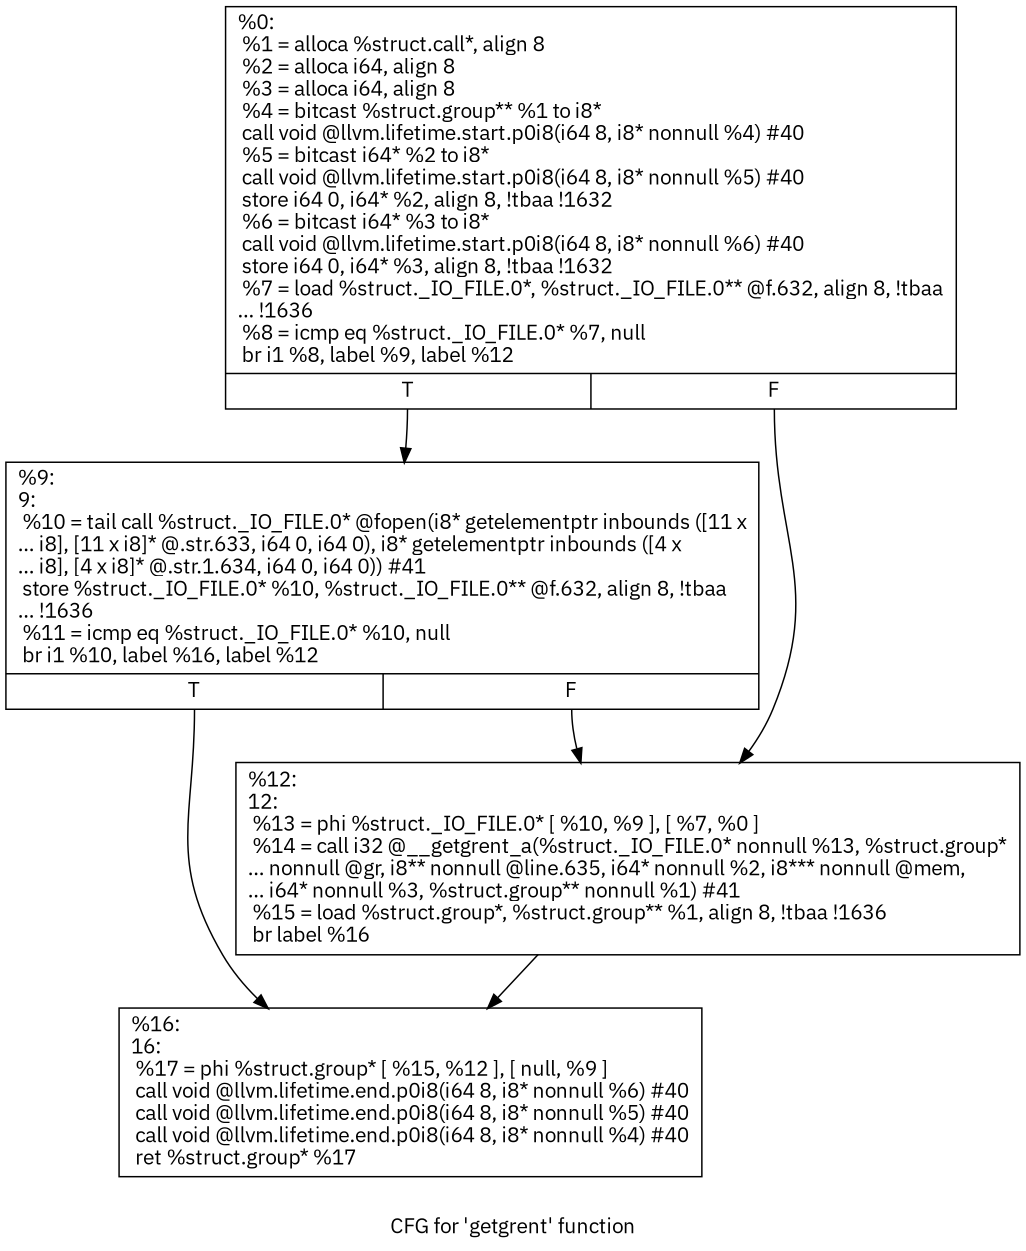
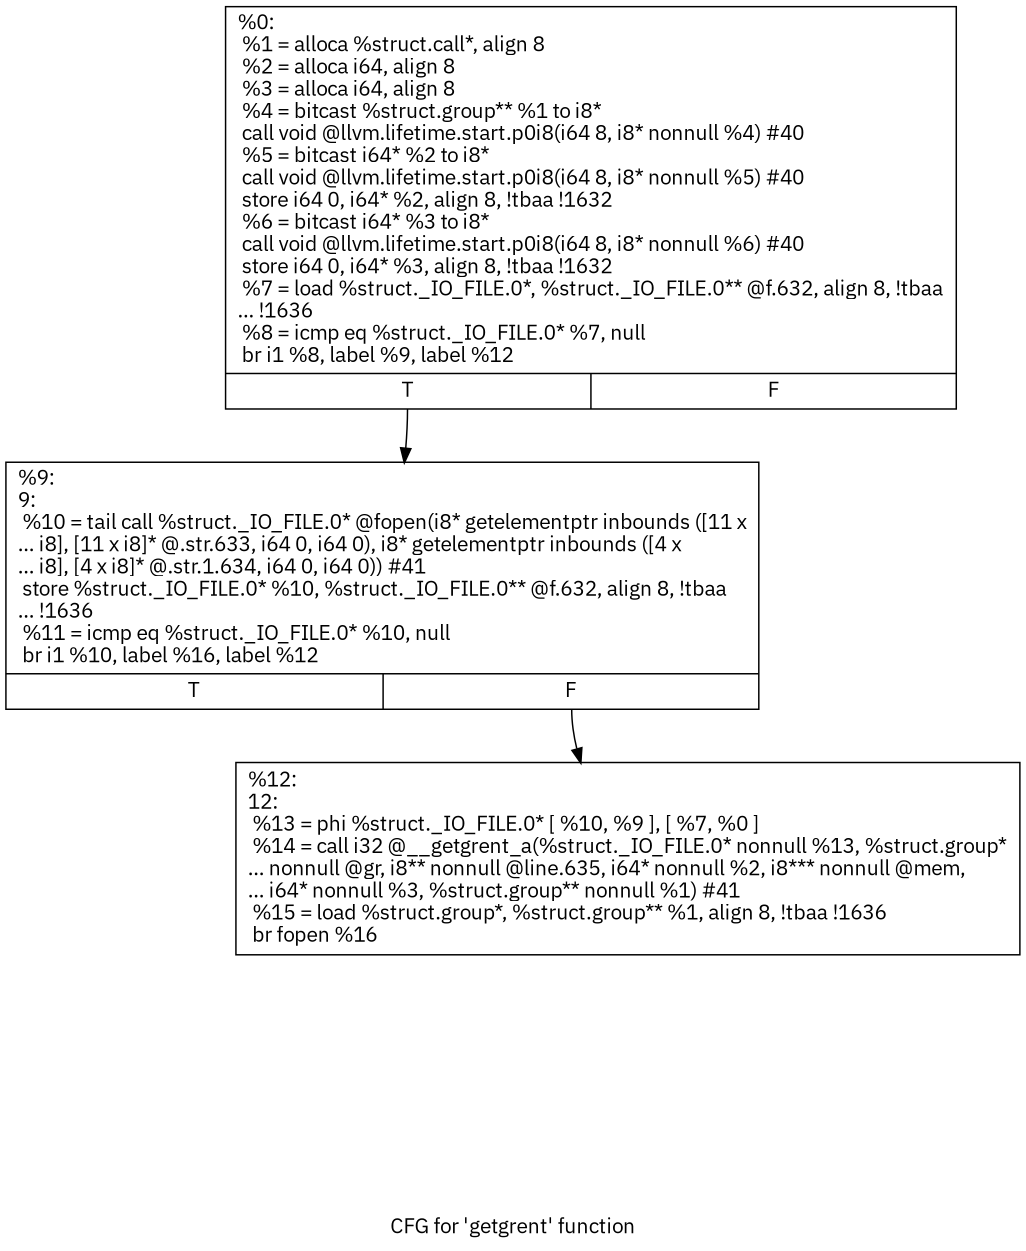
(795, 584) -> none
(309, 936) -> (313, 936)
(410, 1092) -> none
